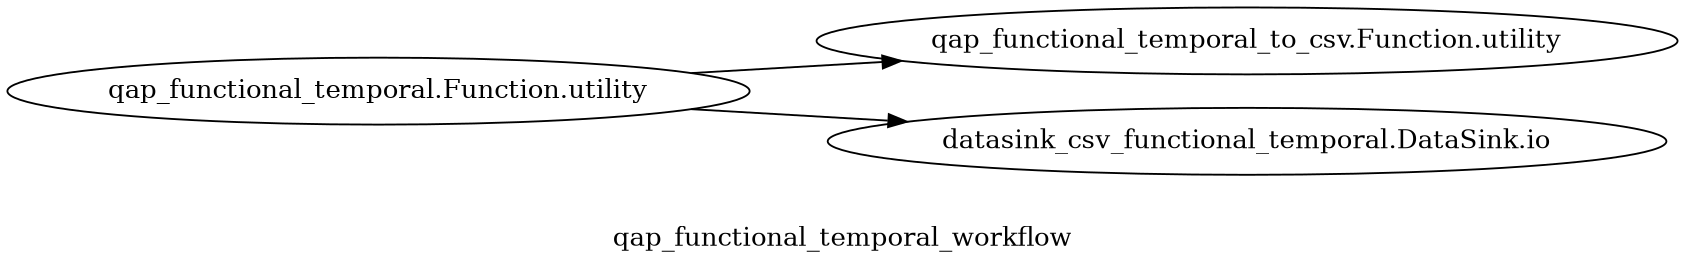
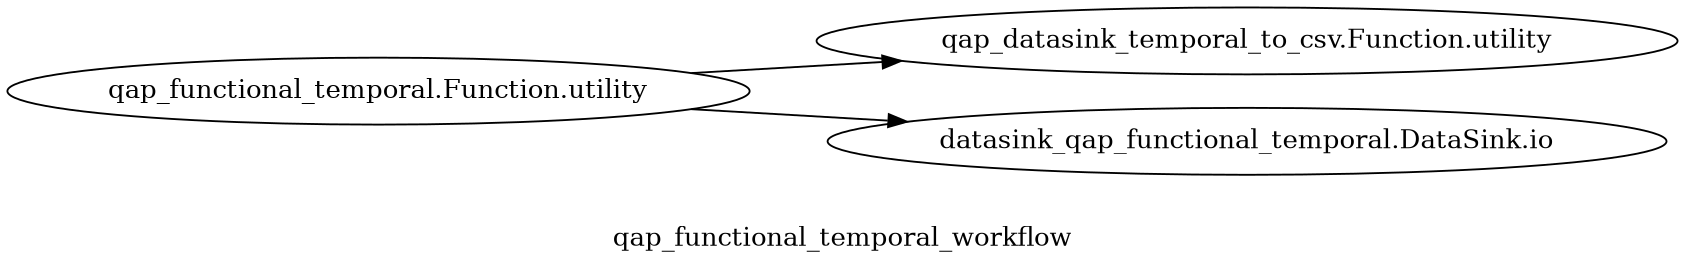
(1247, 41) -> (1247, 41)
(1247, 141) -> (1247, 141)
